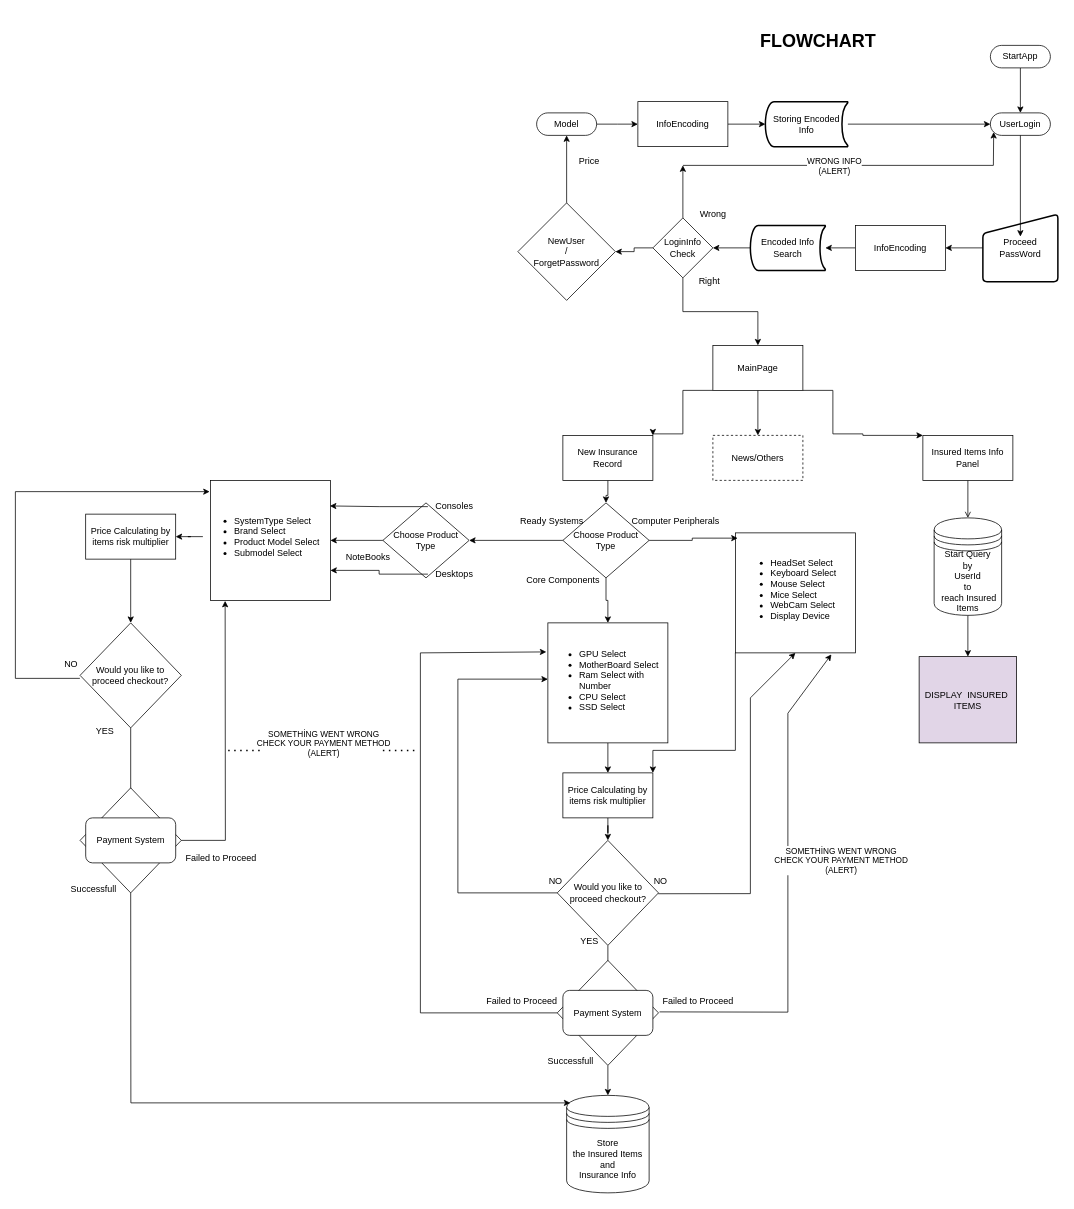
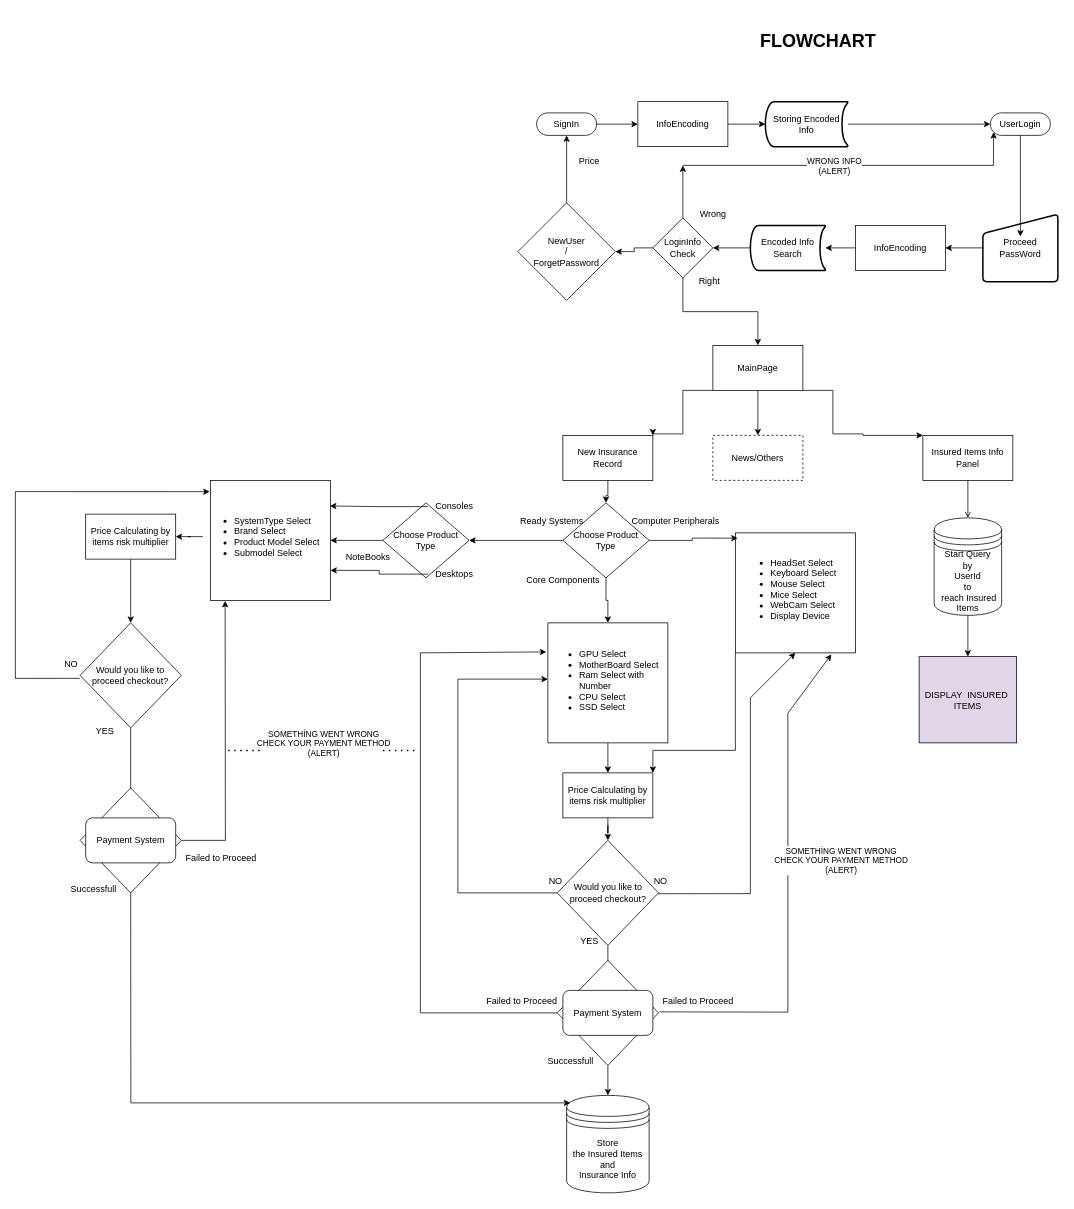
(1020, 57) -> none
(1020, 88) -> none
(567, 124) -> (567, 124)
